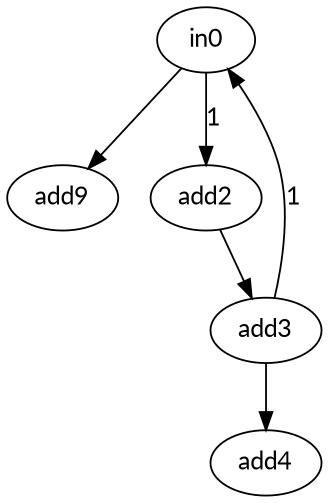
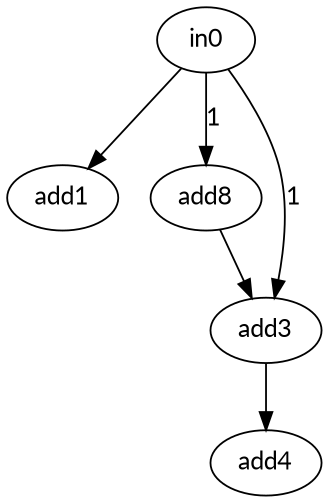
(283, 187) -> (279, 168)
(63, 198) -> (63, 198)
(206, 198) -> (206, 198)
